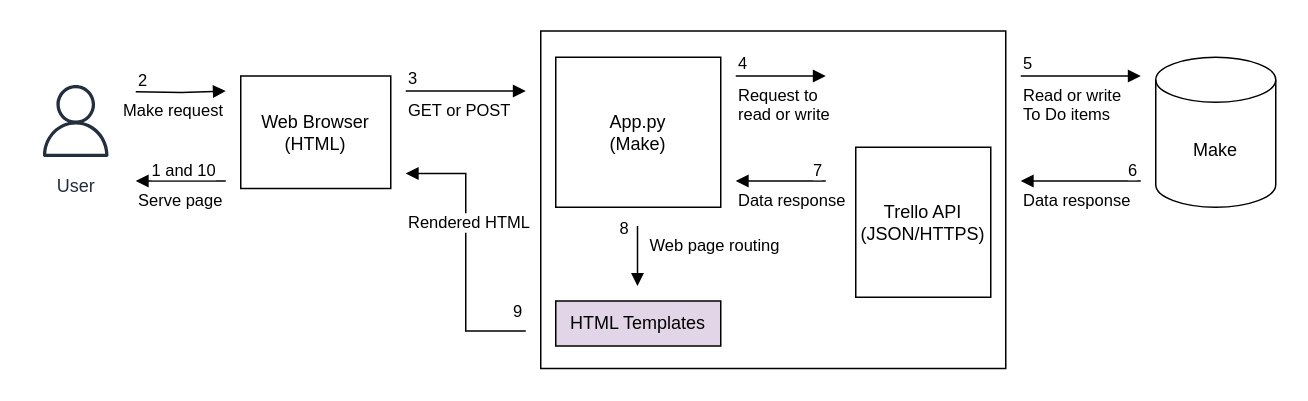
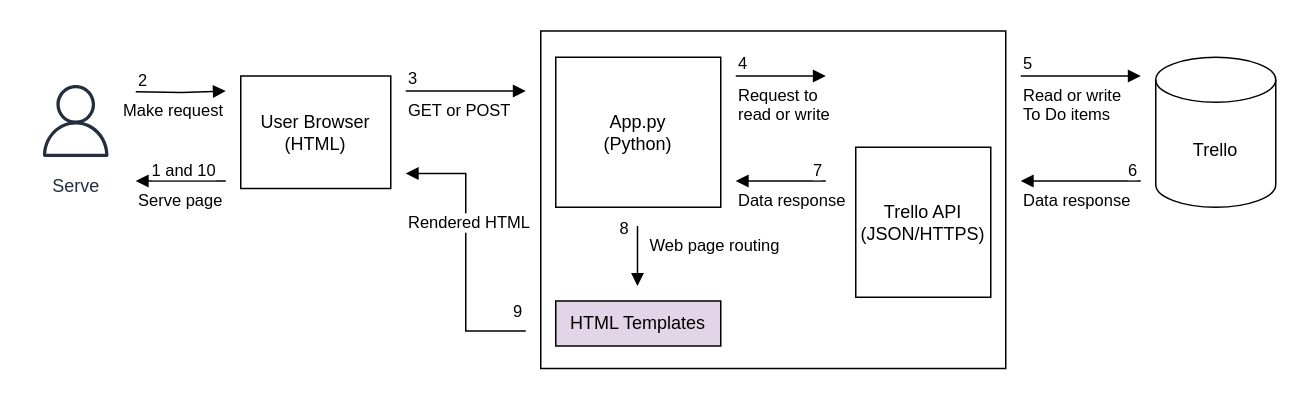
(316, 133) -> (316, 133)
(638, 133) -> (638, 133)
(1216, 151) -> (1216, 151)
(77, 187) -> (77, 187)
